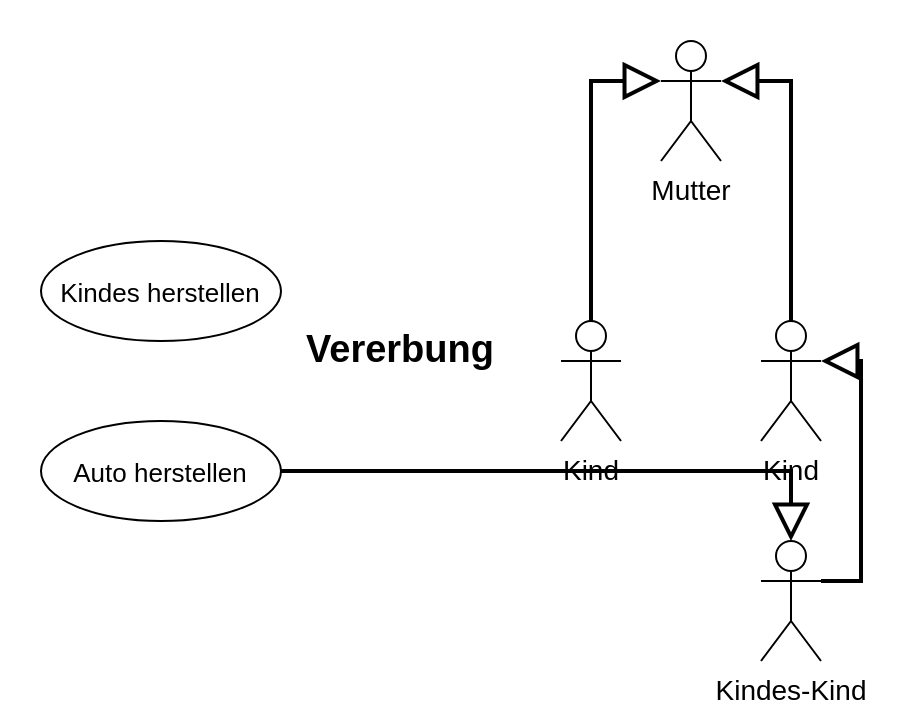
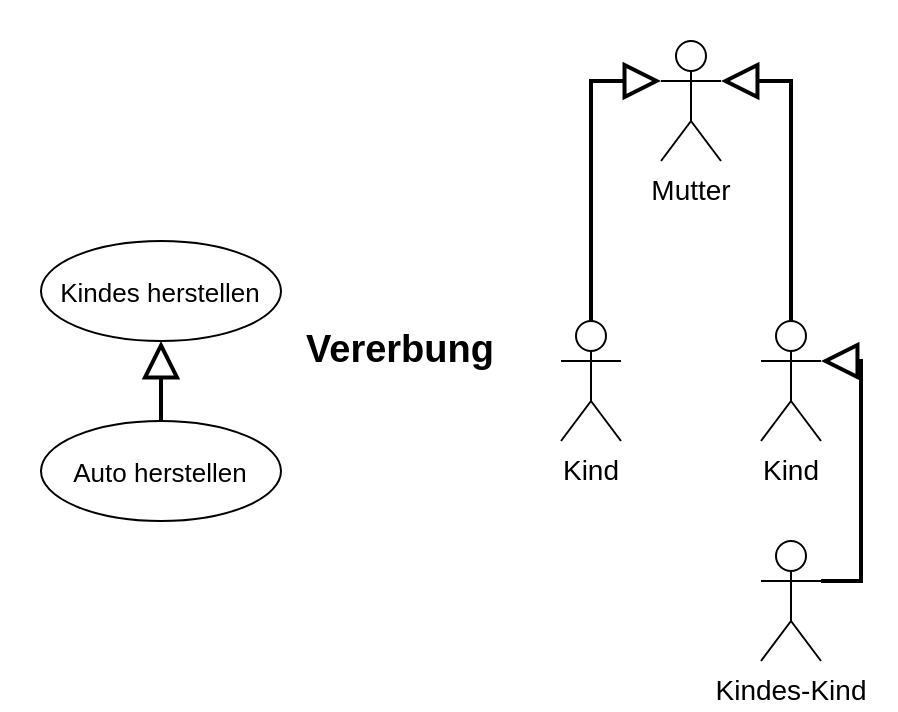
(552, 471) -> (161, 382)
